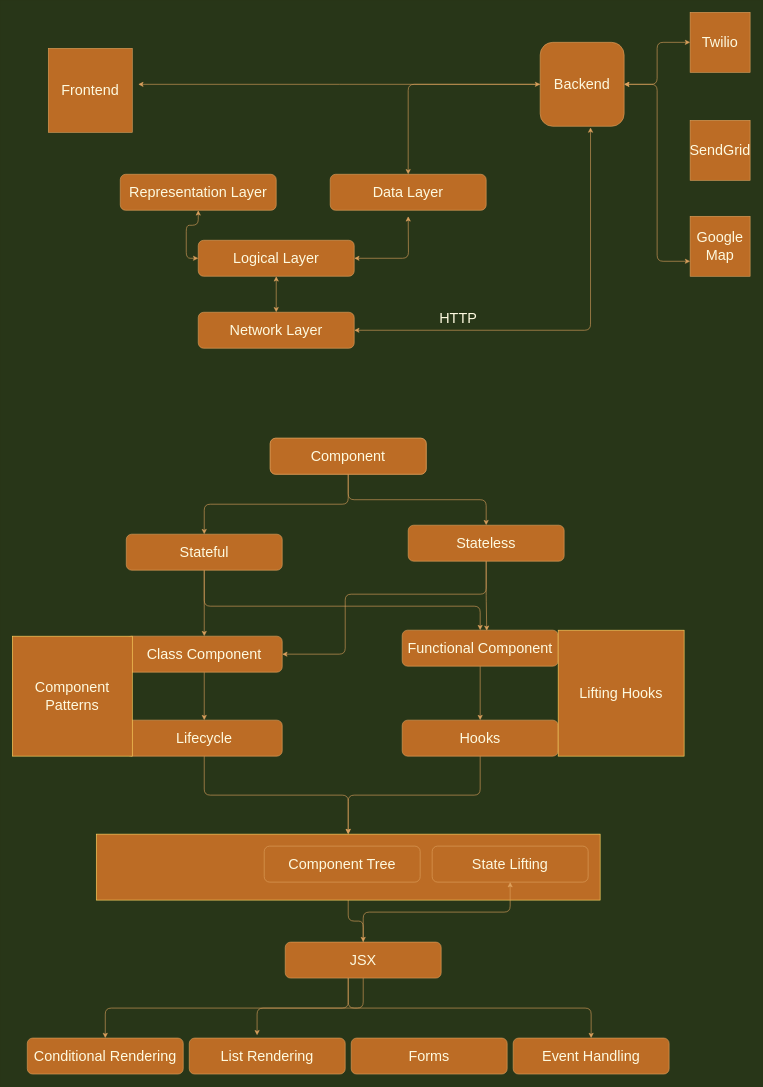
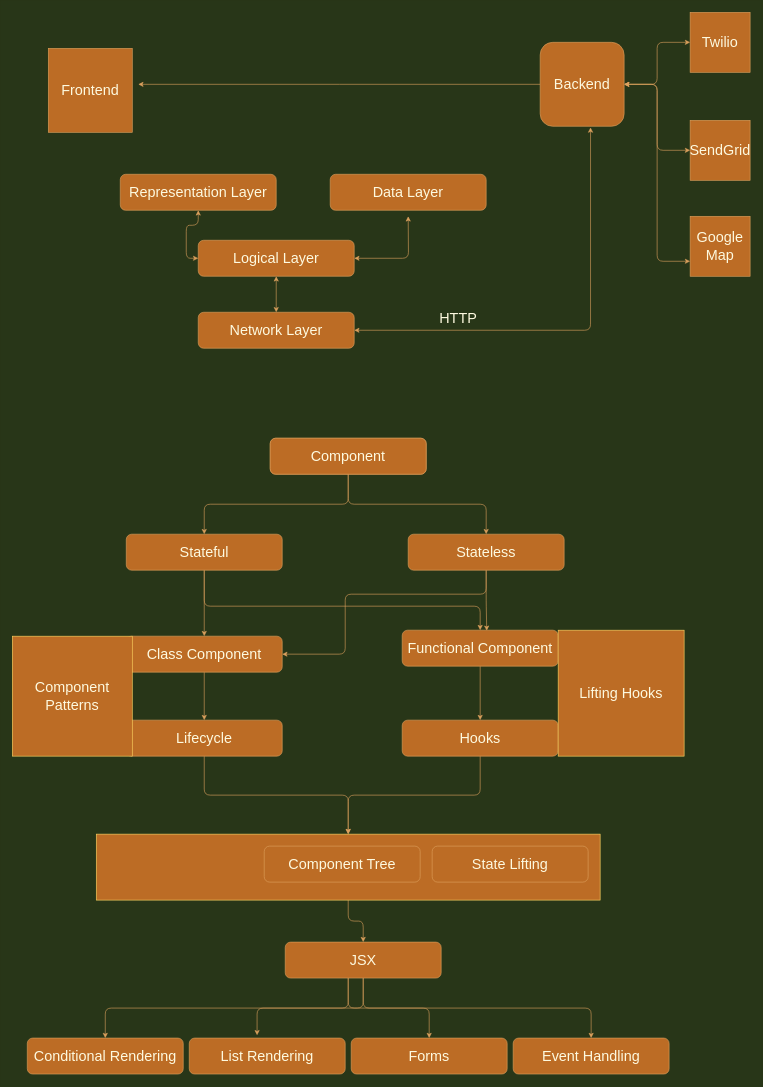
(409, 87) -> (684, 150)
(486, 543) -> (486, 552)
(438, 912) -> (429, 1032)
